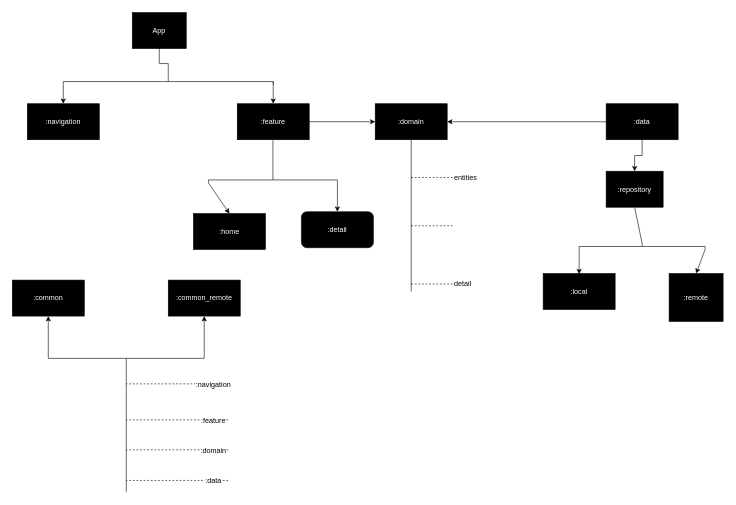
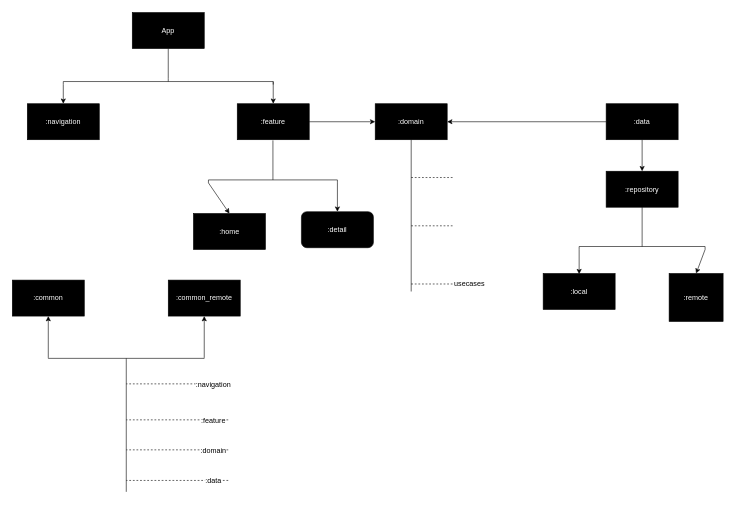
(159, 30) -> (168, 30)
(468, 177) -> none
(635, 189) -> (642, 189)
(465, 284) -> (471, 284)
